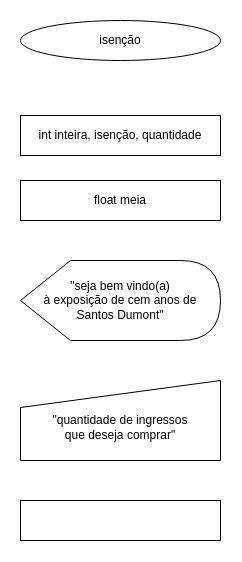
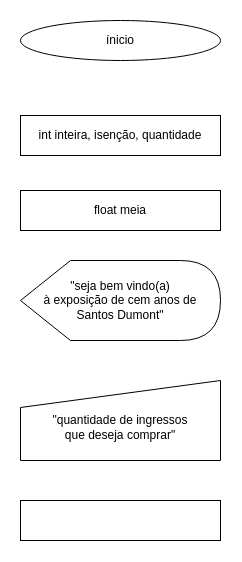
(121, 41) -> (121, 41)
(121, 201) -> (121, 211)
